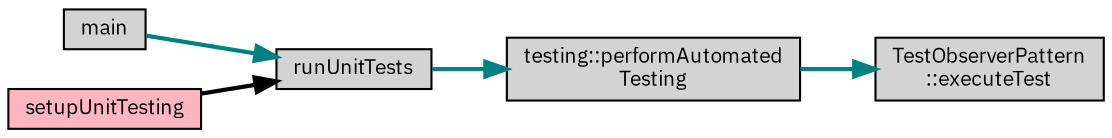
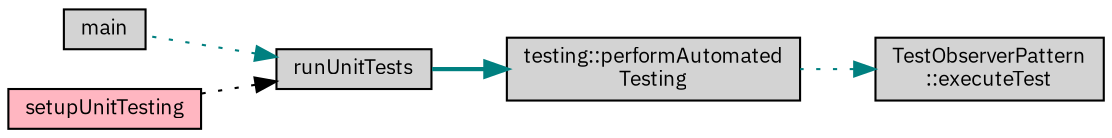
(201, 45) -> (201, 45)
(827, 69) -> (827, 69)
(228, 89) -> (228, 89)
